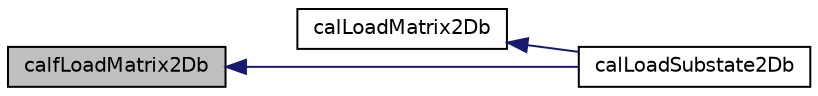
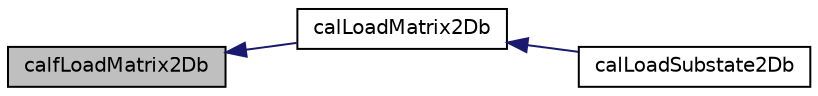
(412, 67) -> (271, 46)
